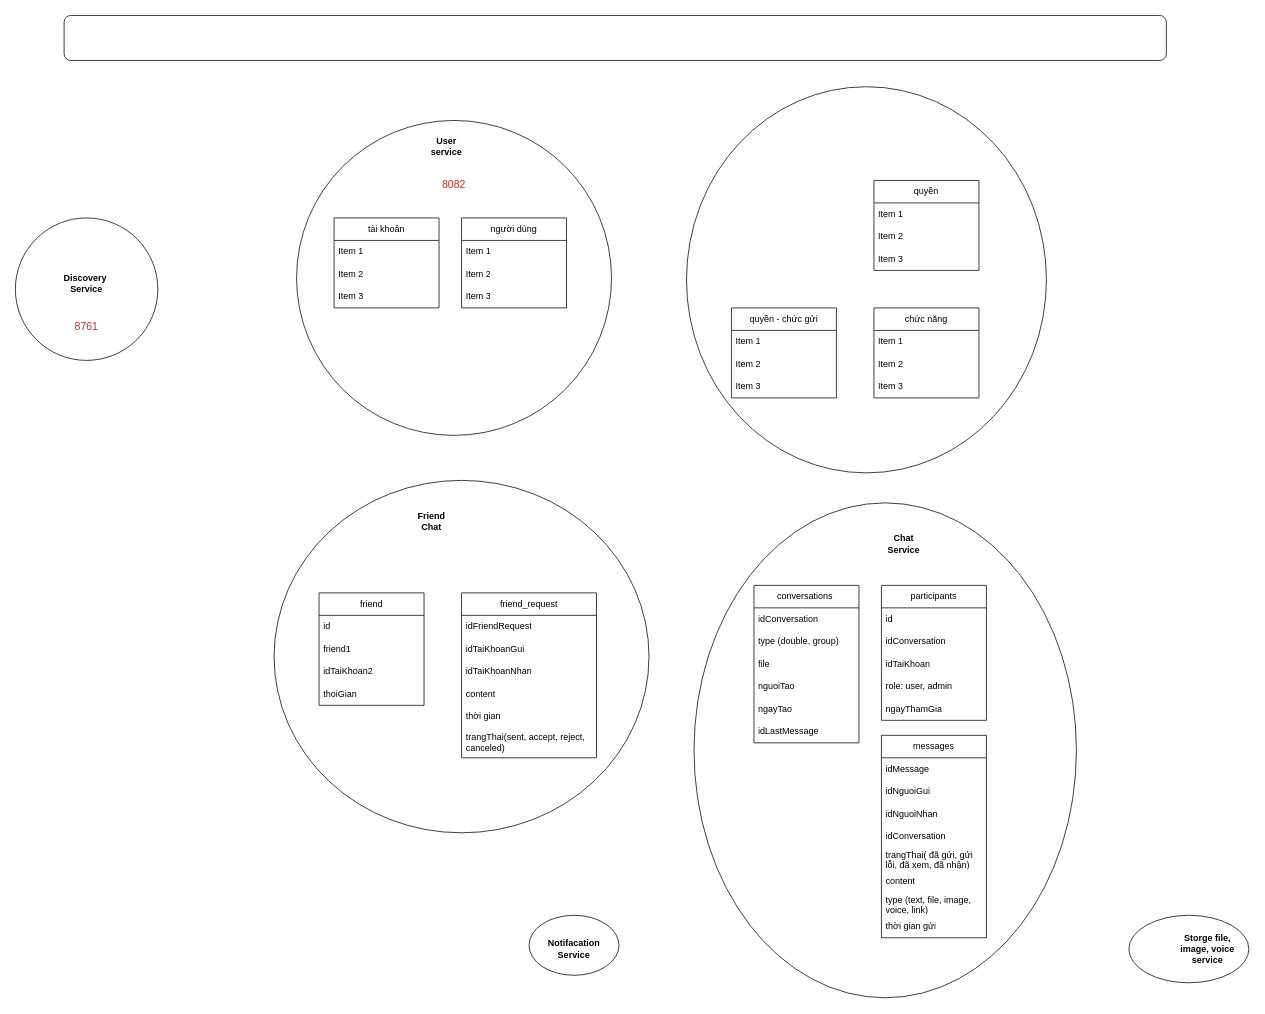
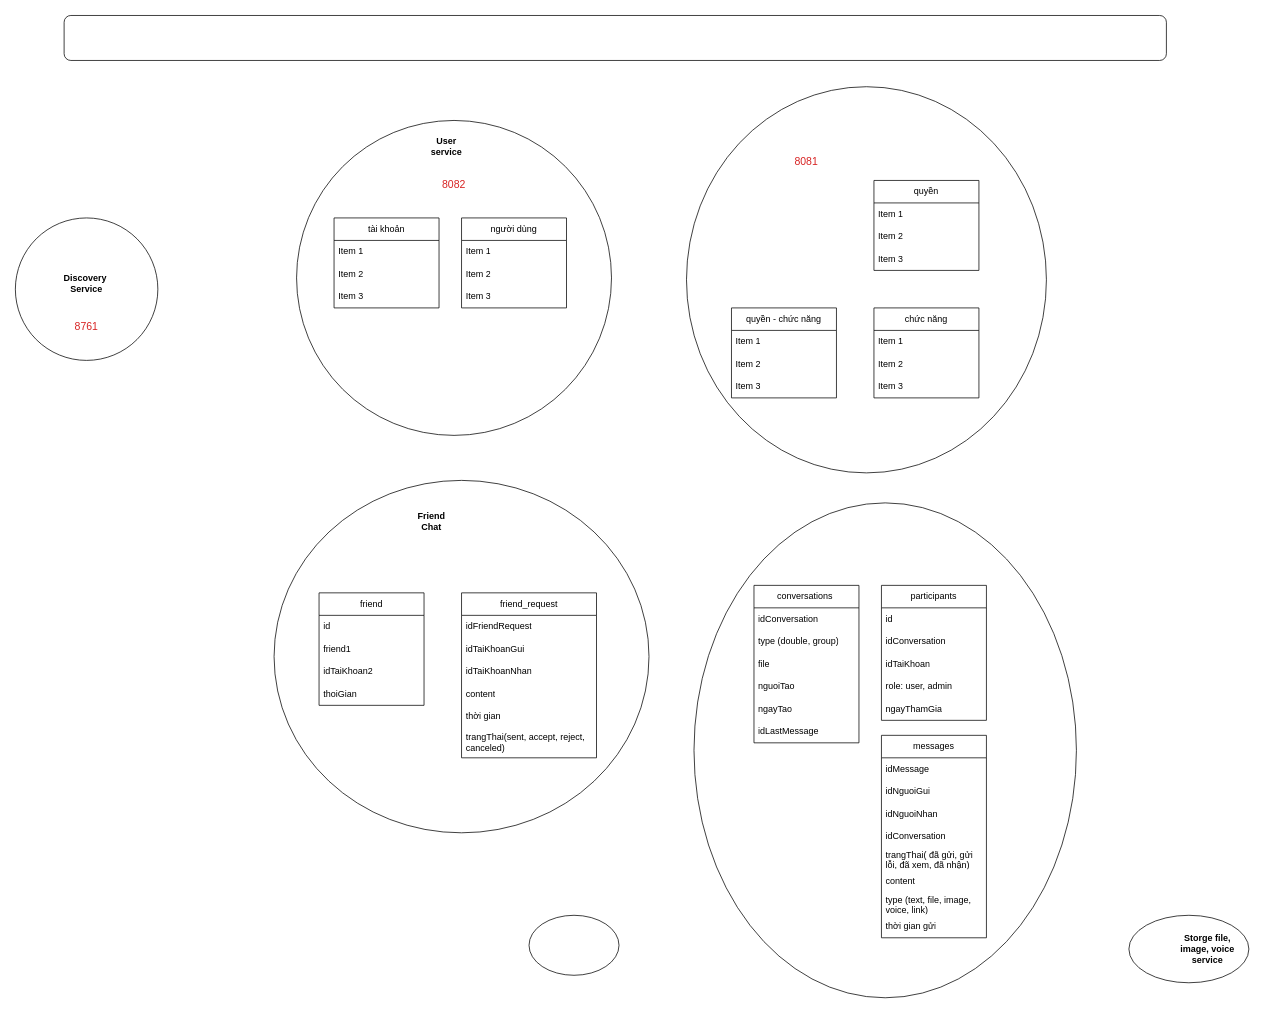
none -> (807, 162)
(784, 319) -> (784, 319)
(904, 544) -> none
(574, 949) -> none
